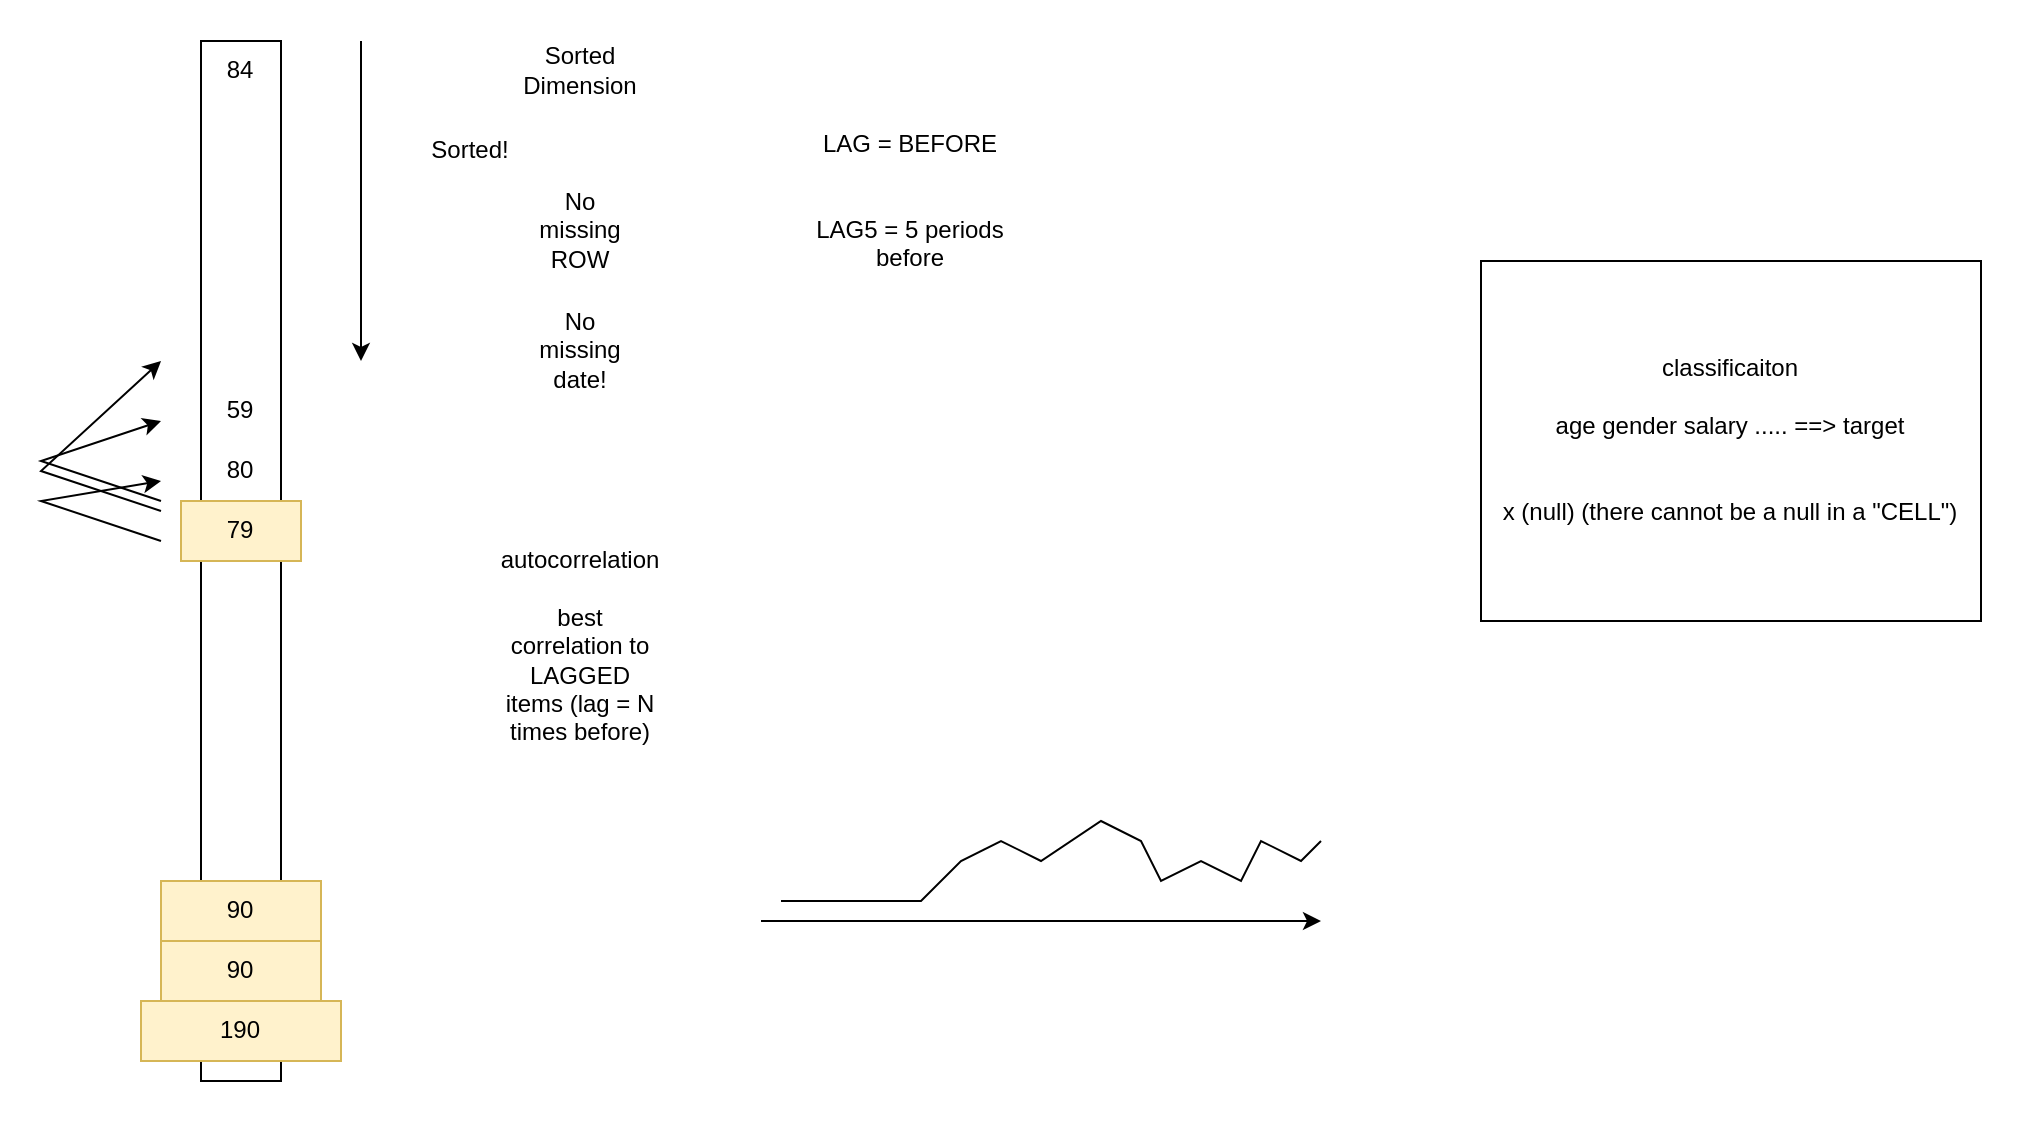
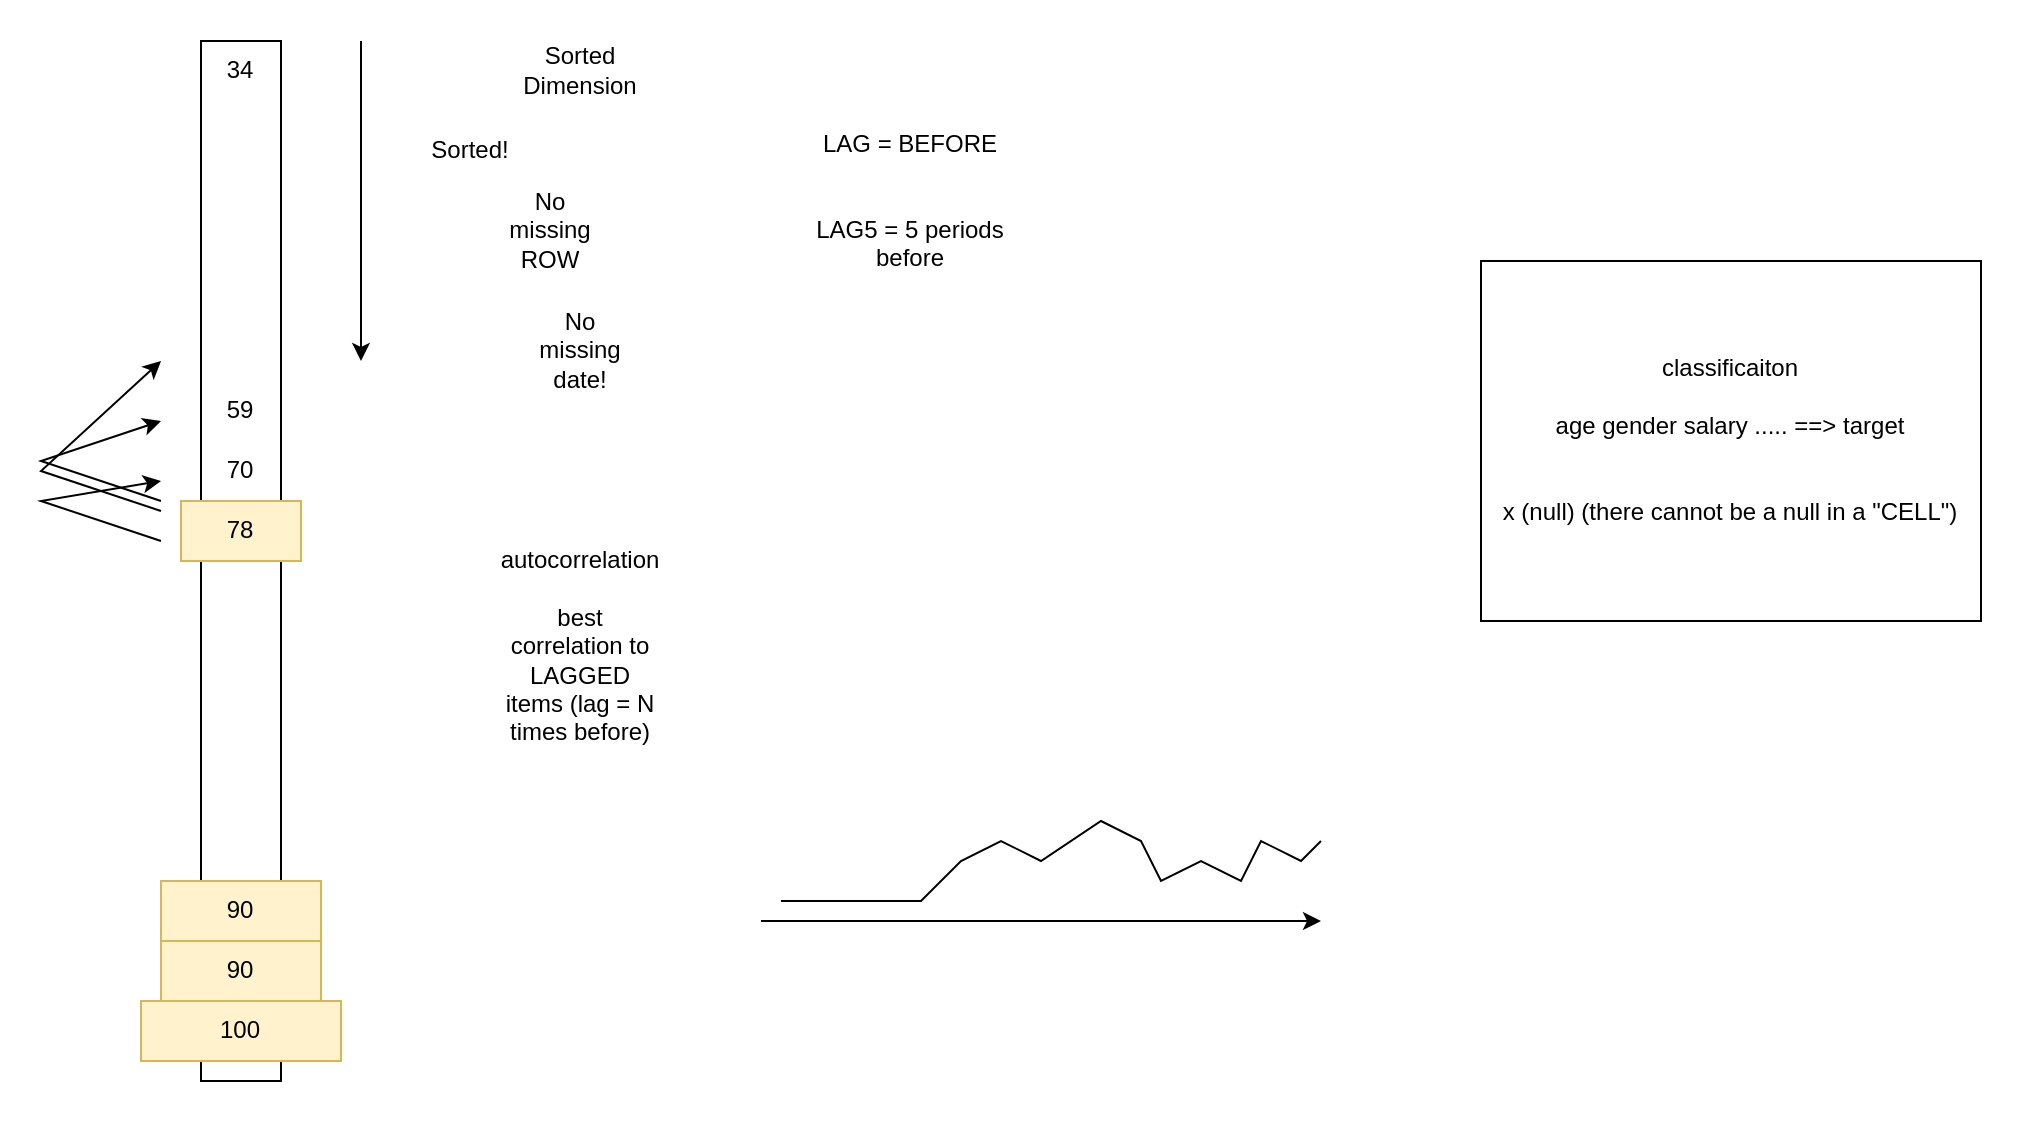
(241, 71) -> (241, 71)
(581, 231) -> (551, 231)
(241, 471) -> (241, 471)
(241, 531) -> (241, 531)
(241, 1031) -> (241, 1031)
